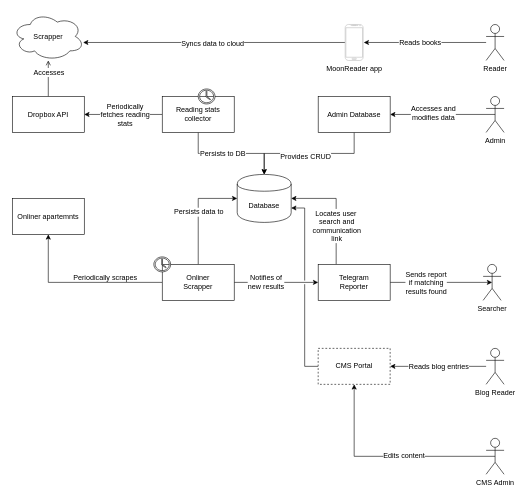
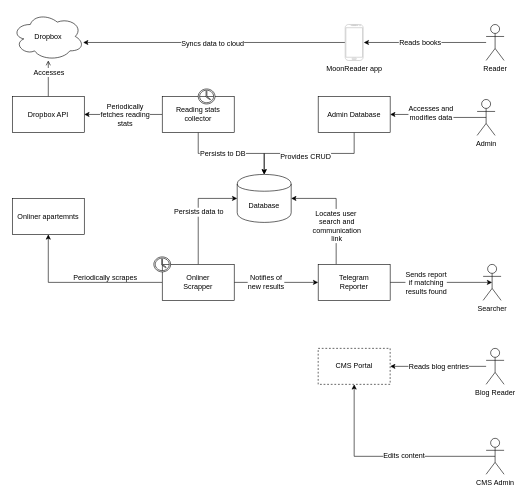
(48, 36) -> (48, 36)
(495, 114) -> (486, 117)
(310, 366) -> none
